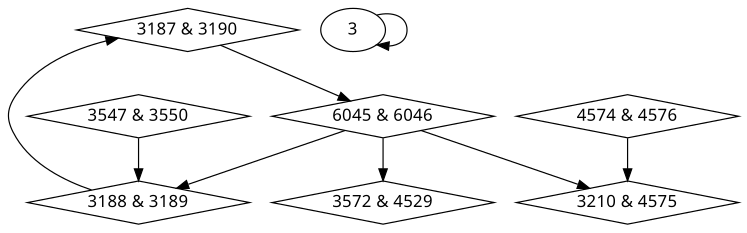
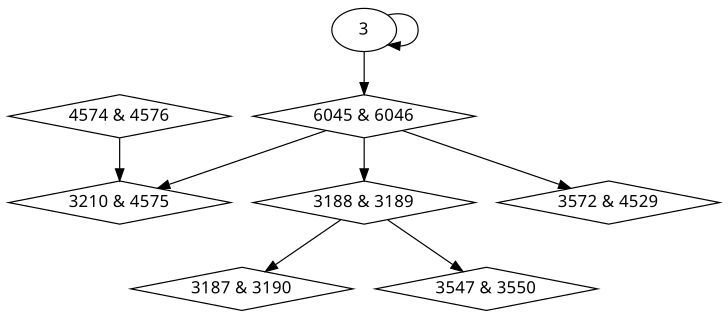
(280, 71) -> (364, 67)
(139, 154) -> (420, 242)
